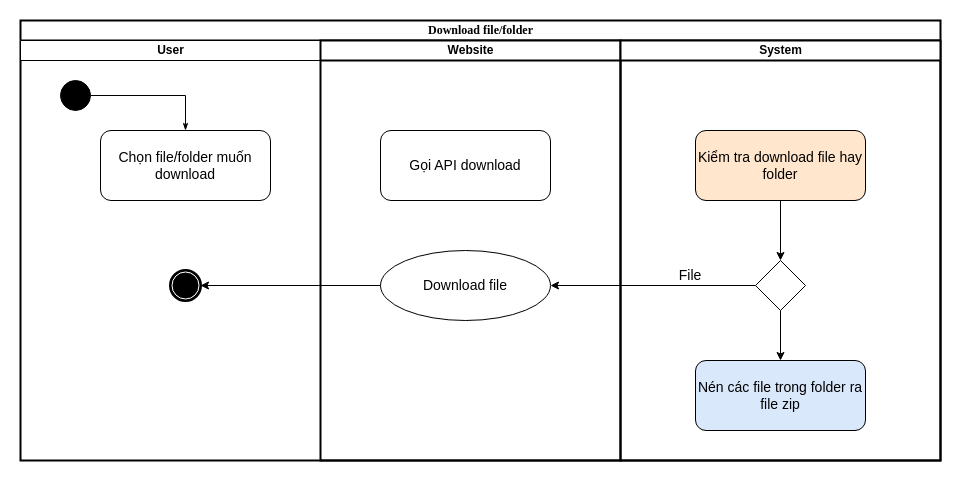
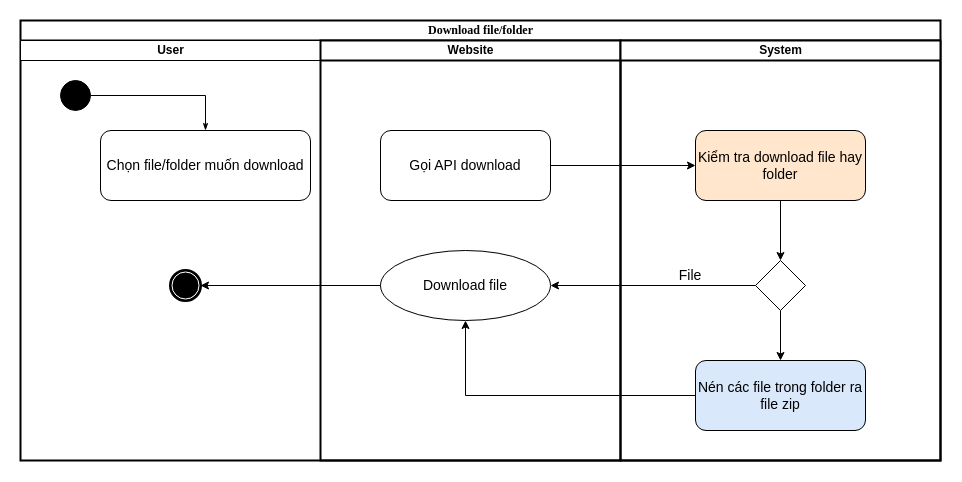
(186, 166) -> (206, 166)
none -> (618, 166)
none -> (547, 396)
